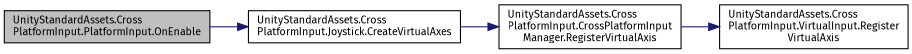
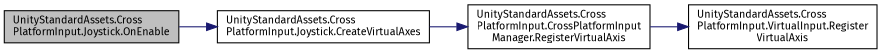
(107, 27) -> (92, 27)
